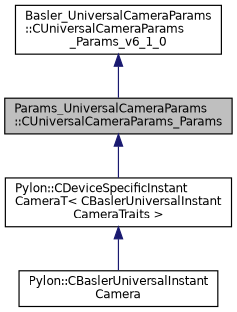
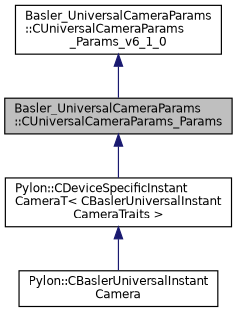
(118, 116) -> (118, 116)
